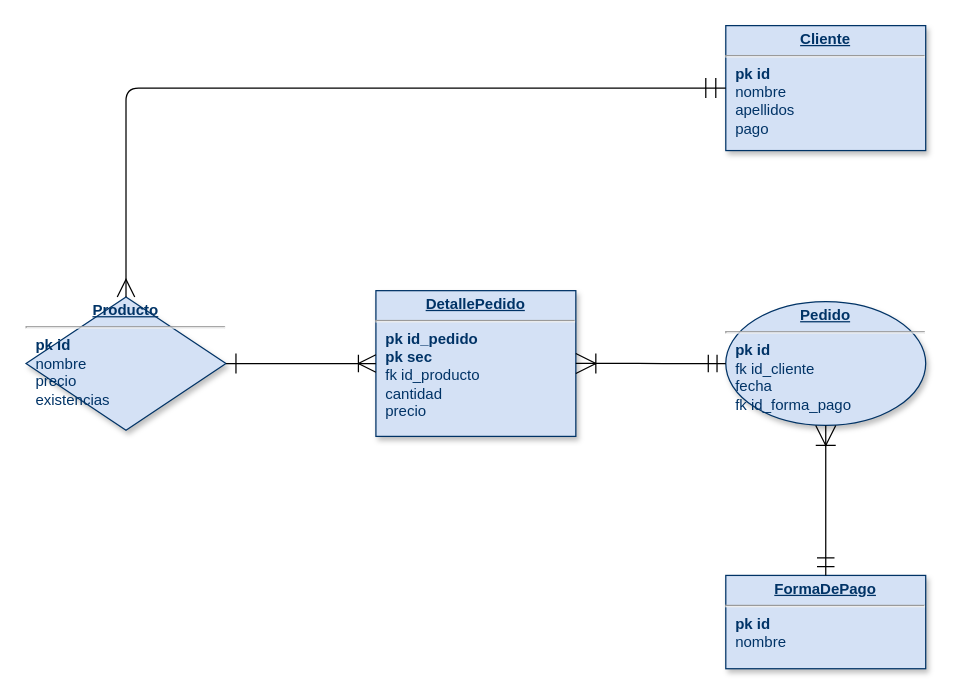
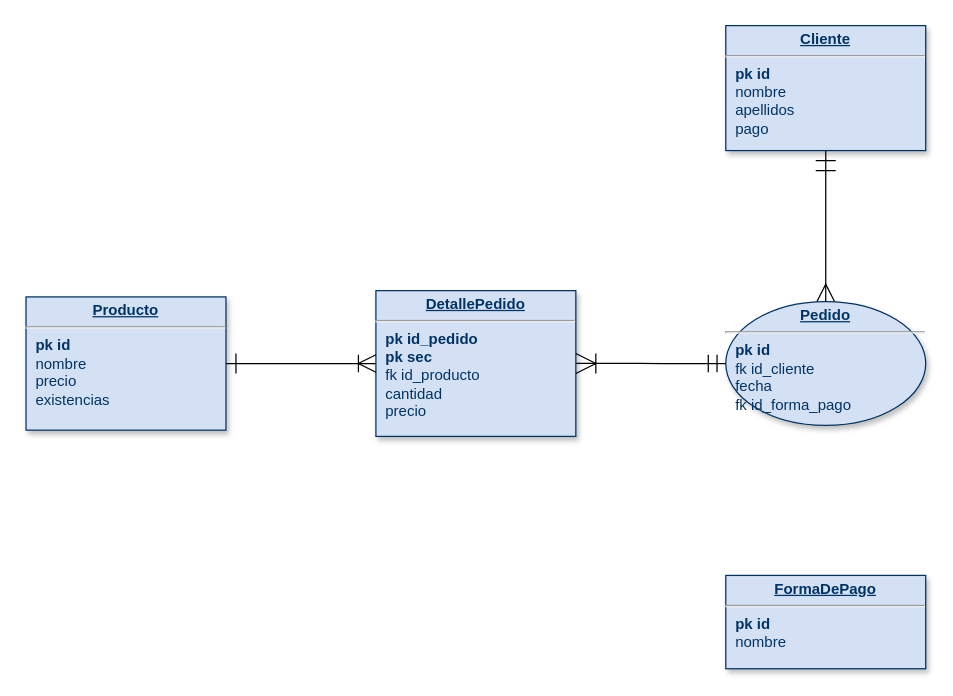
(327, 88) -> (826, 226)
(126, 364) -> (126, 364)
(826, 501) -> none
